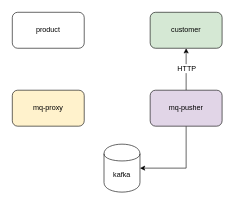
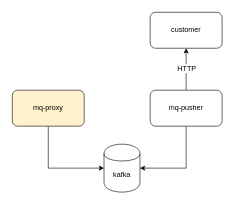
(48, 30) -> none
(186, 30) -> (186, 30)
(186, 108) -> (186, 108)
none -> (48, 167)
